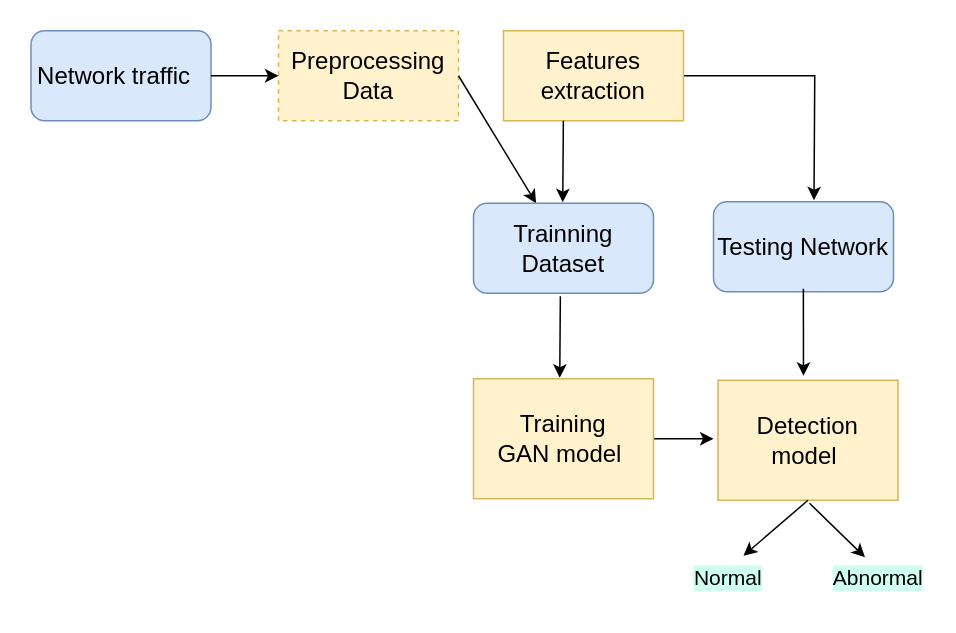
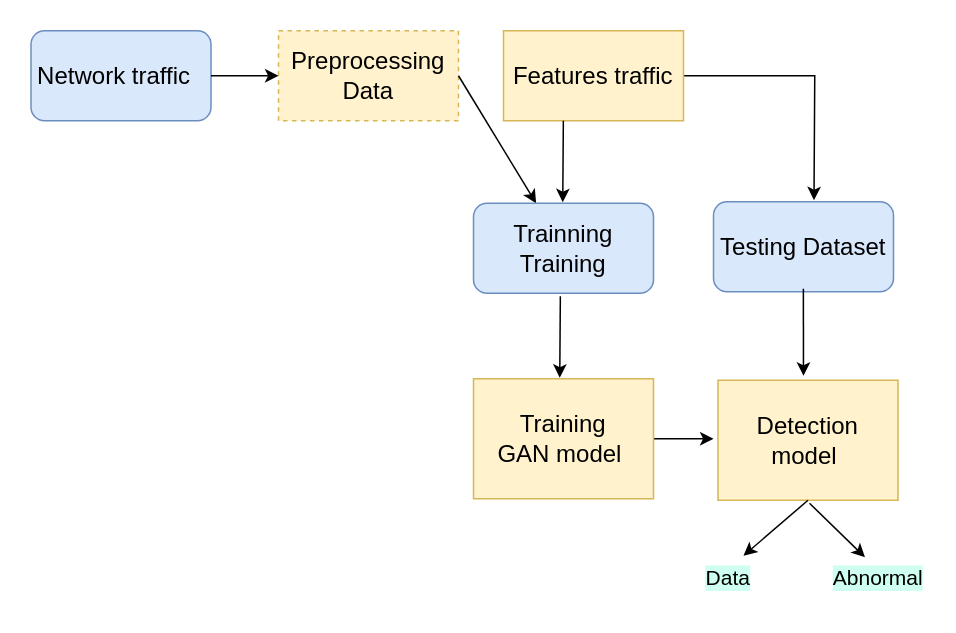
(593, 76) -> (593, 76)
(803, 247) -> (803, 247)
(563, 248) -> (563, 248)
(728, 578) -> (728, 578)
